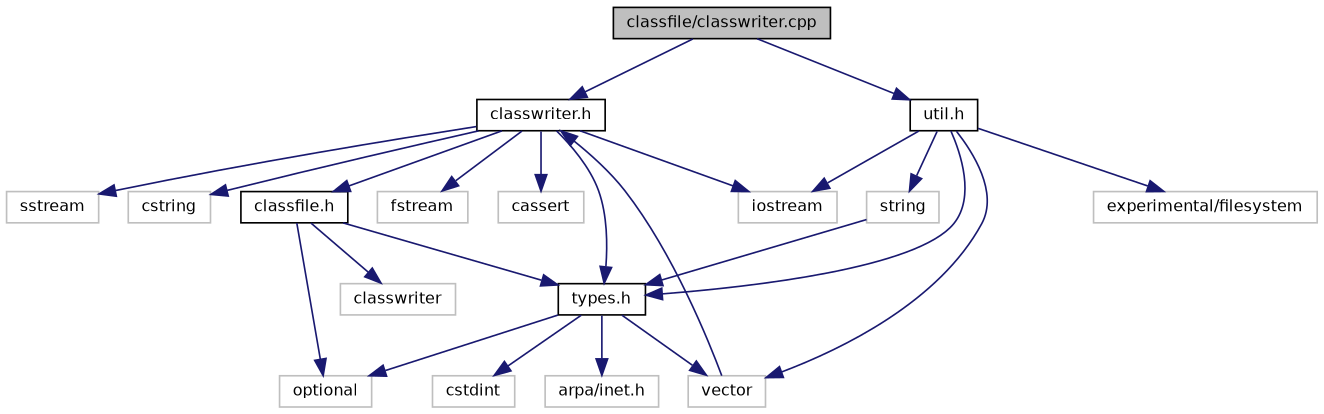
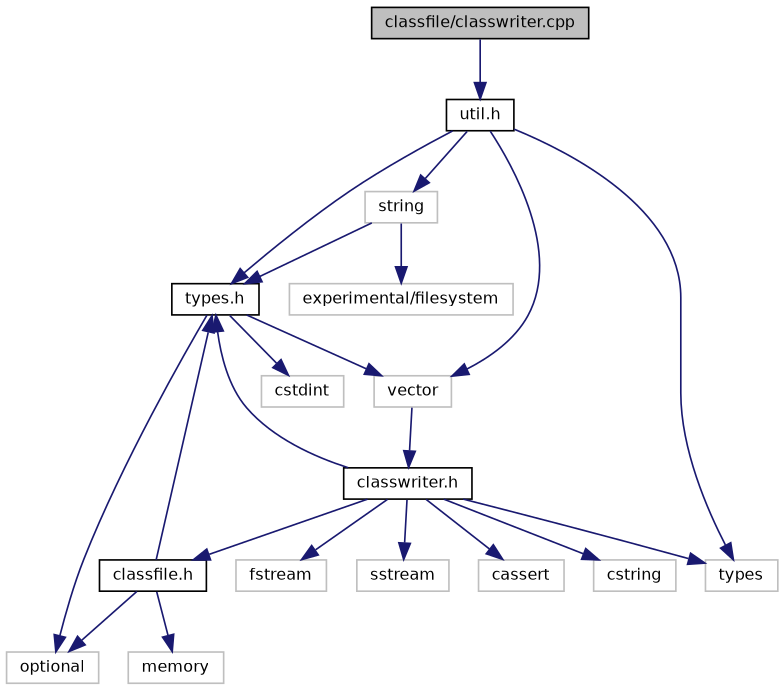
(639, 65) -> none
(1063, 157) -> (401, 245)
(788, 207) -> (742, 576)
(398, 299) -> (176, 668)
(602, 391) -> none
